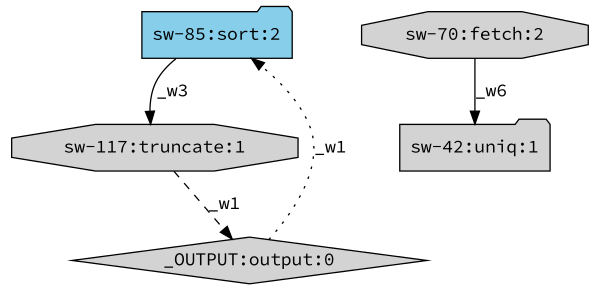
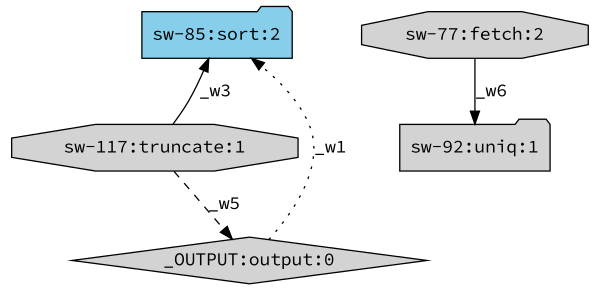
(475, 35) -> (475, 35)
(156, 82) -> (190, 98)
(475, 148) -> (475, 148)
(224, 204) -> (224, 204)
